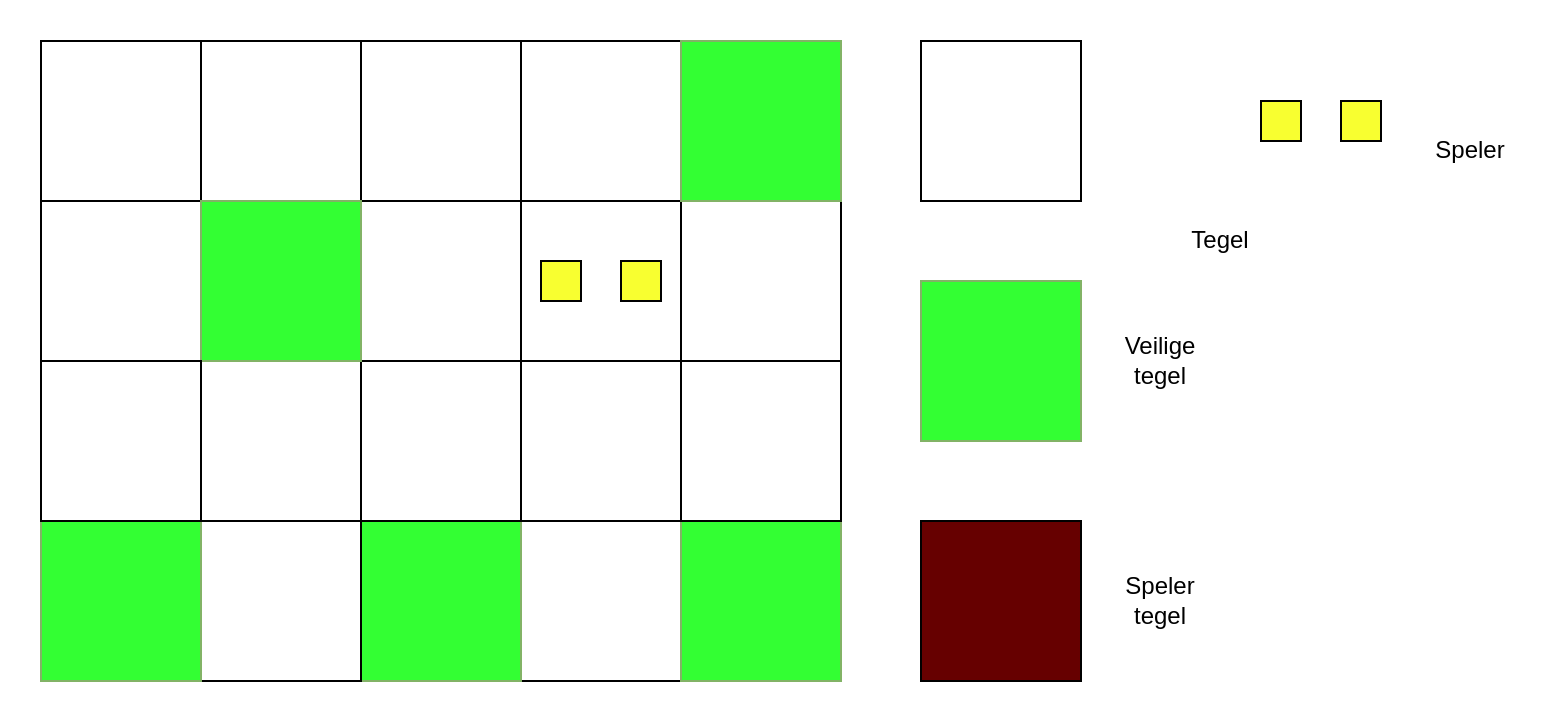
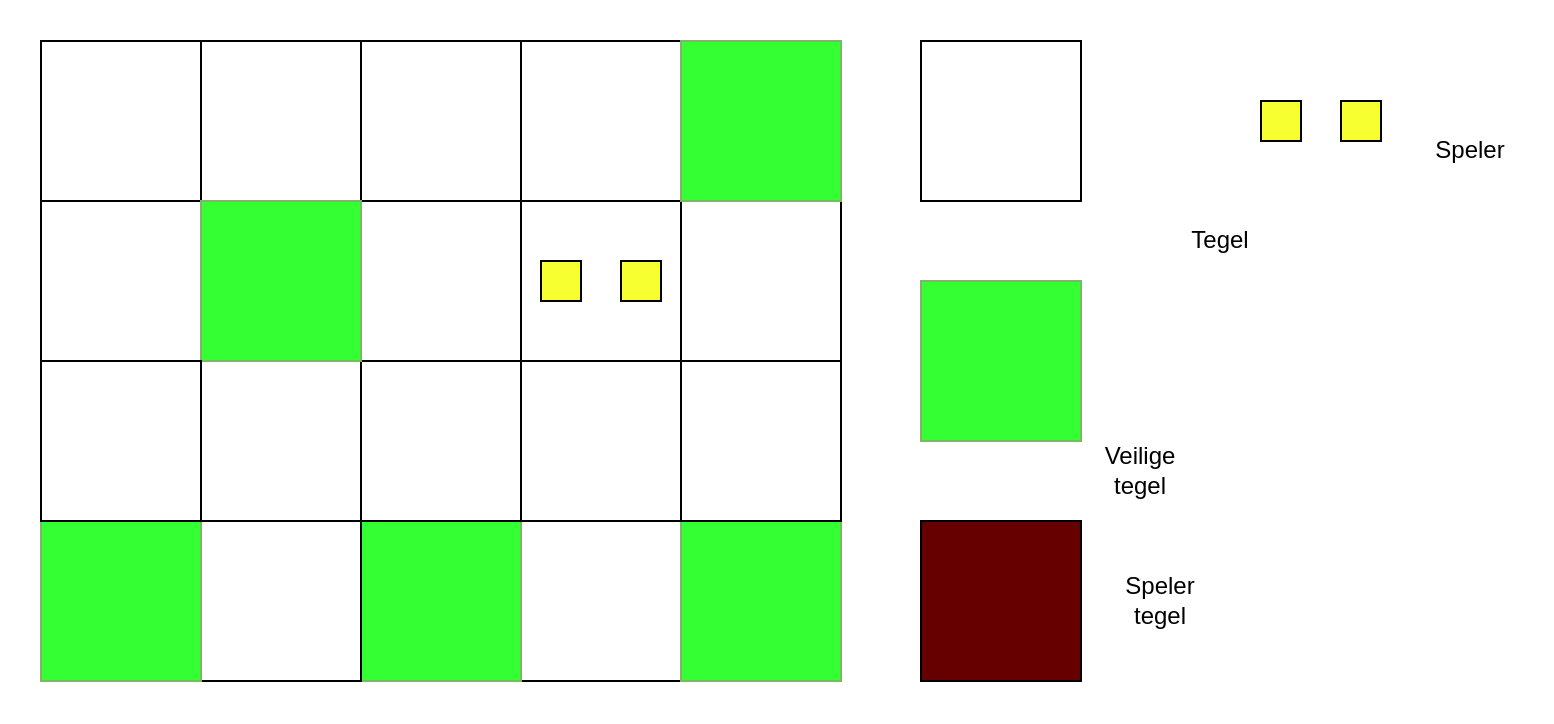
(1161, 361) -> (1141, 471)
